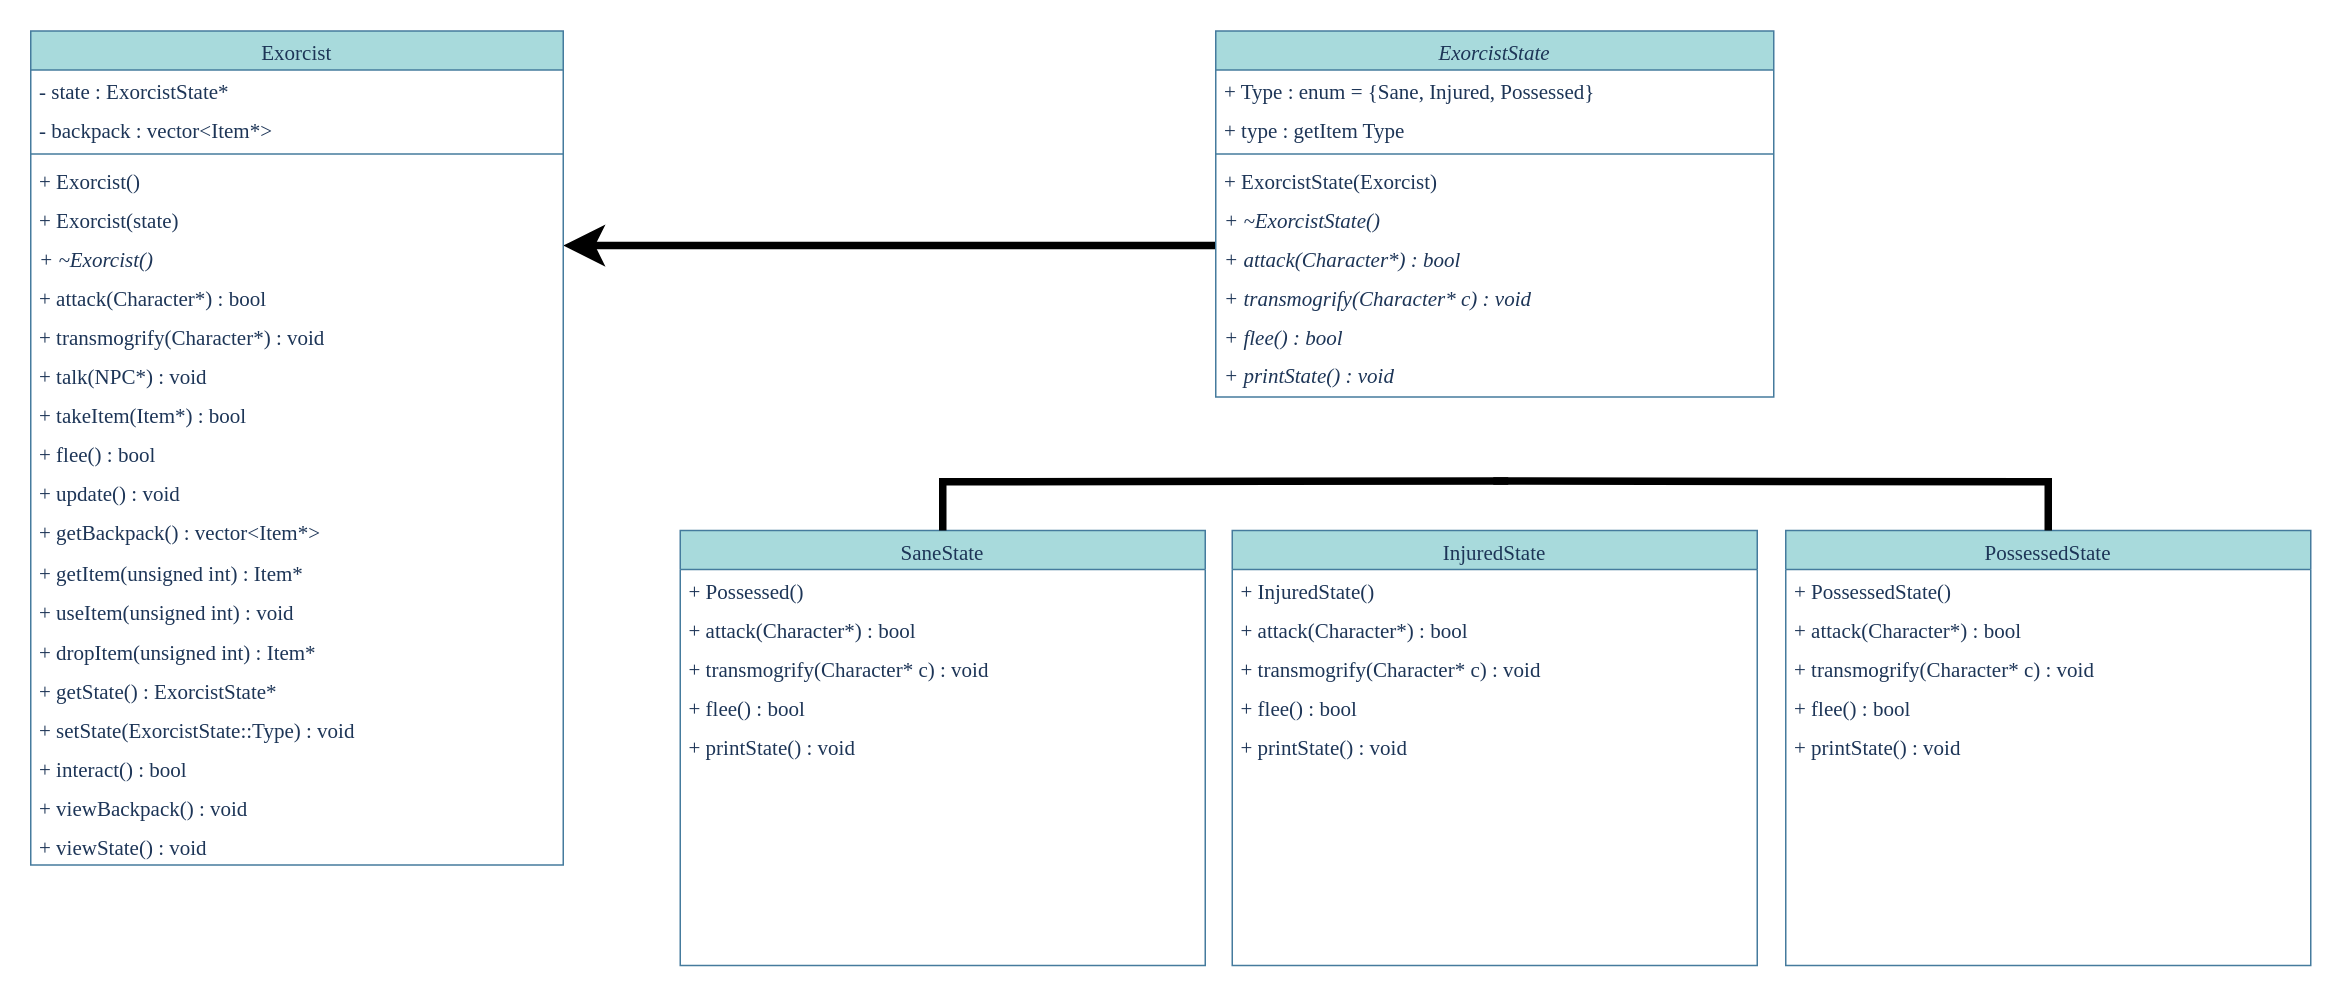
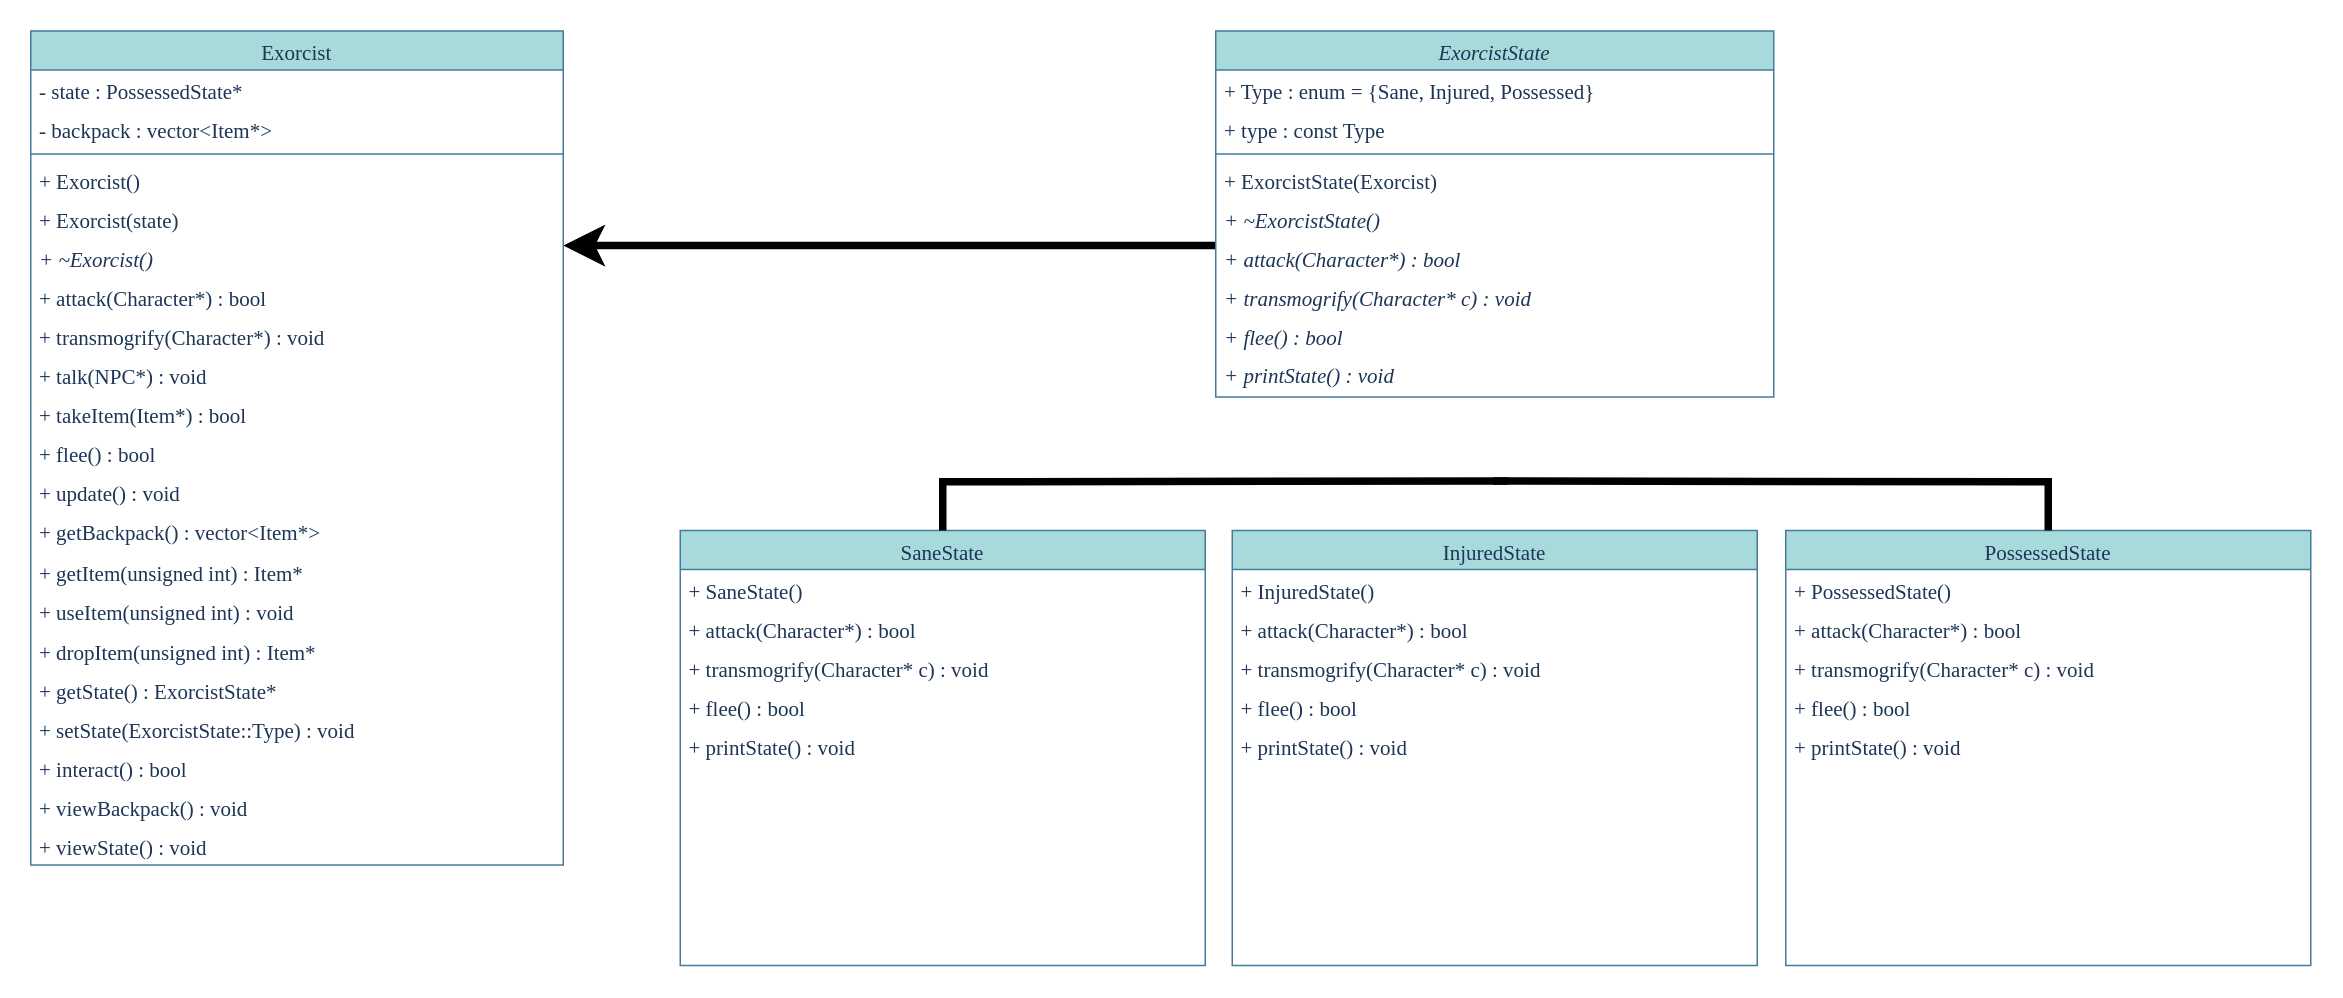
(166, 92) -> (175, 92)
(1334, 131) -> (1322, 131)
(762, 592) -> (762, 592)
